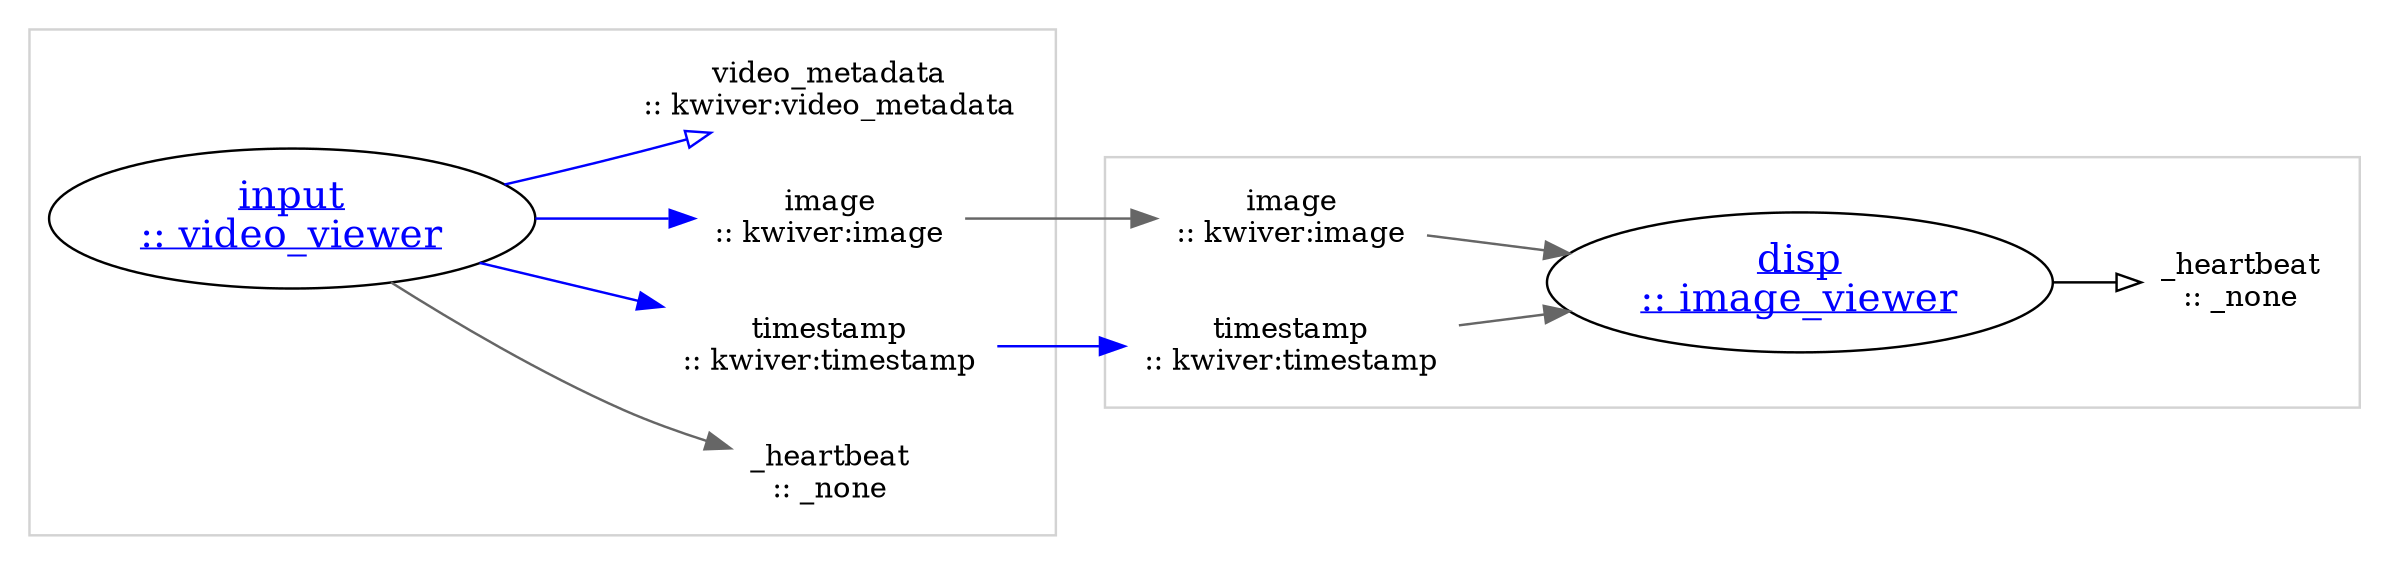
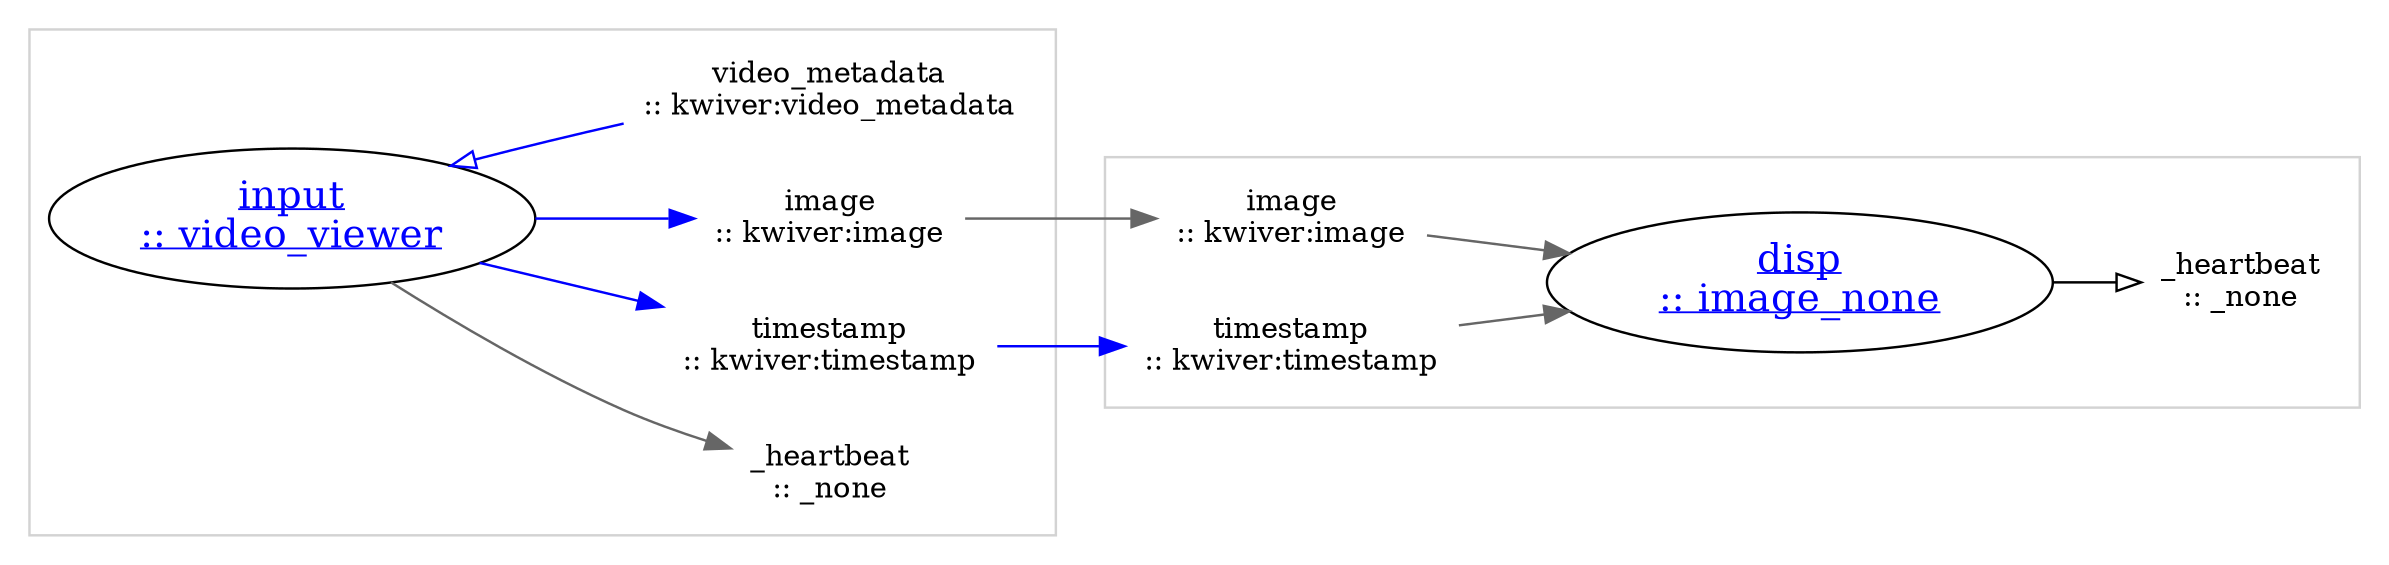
(596, 163) -> (549, 141)
(1800, 300) -> (1800, 300)
